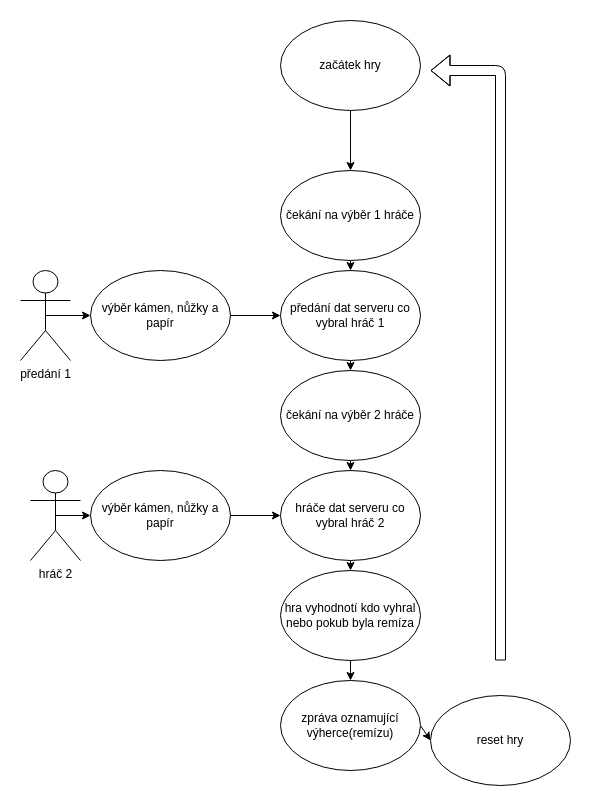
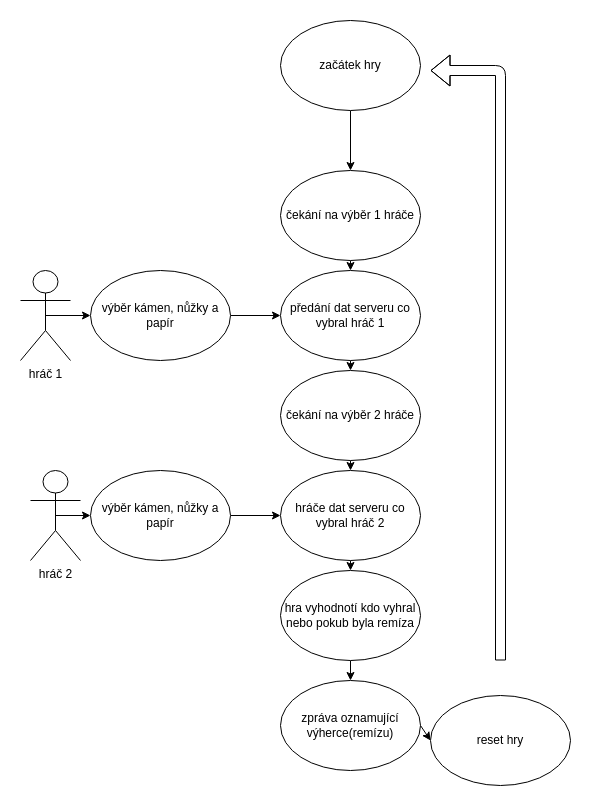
(46, 375) -> (46, 375)
